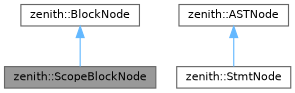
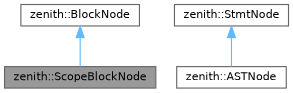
(234, 52) -> (231, 52)
